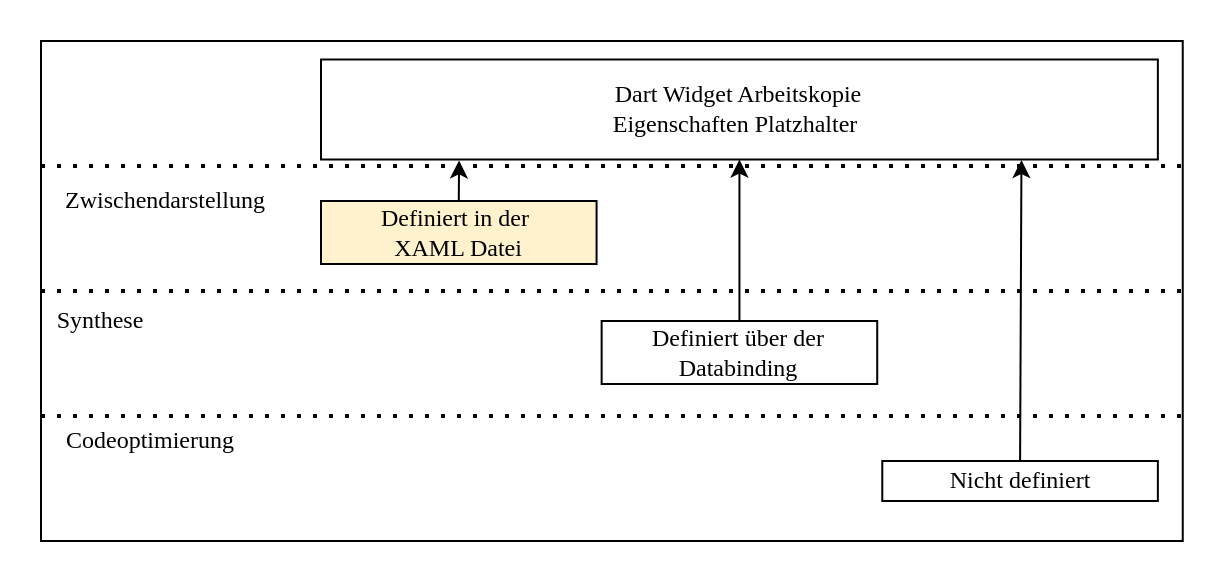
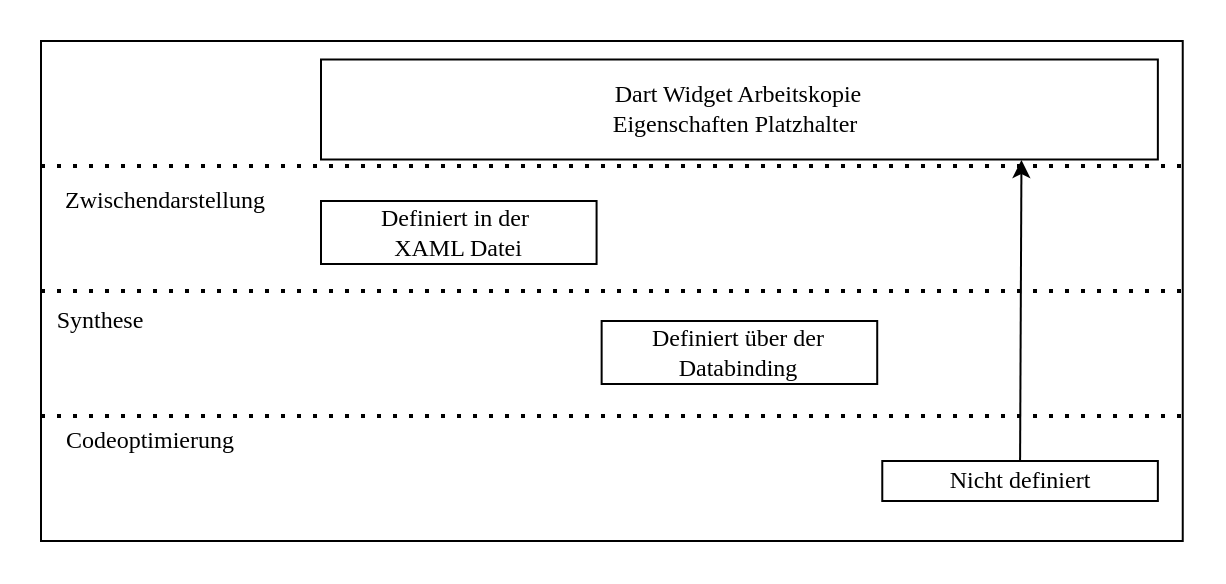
(459, 188) -> none
(459, 232) -> (459, 232)
(739, 247) -> none
